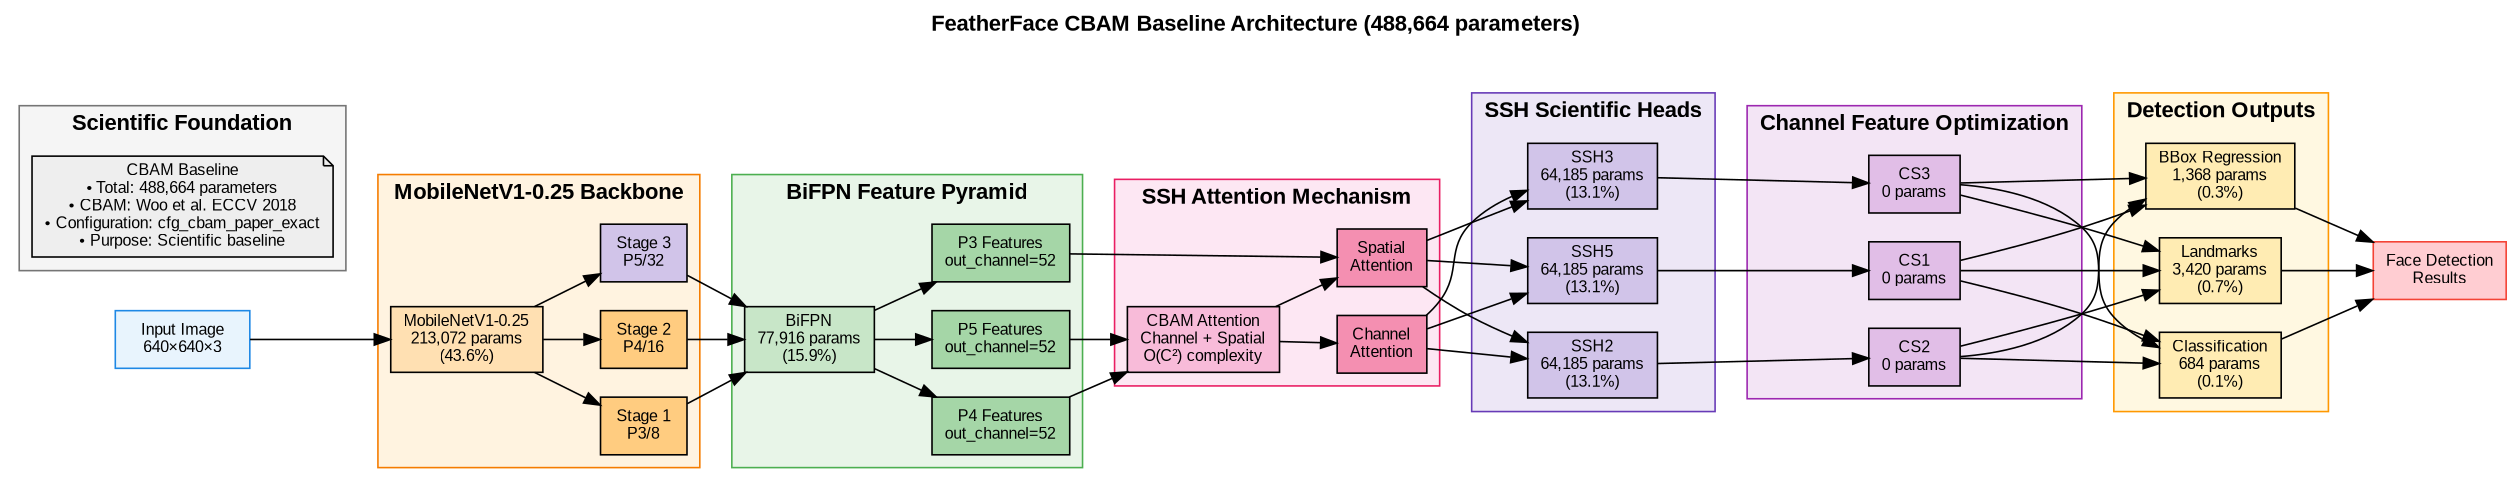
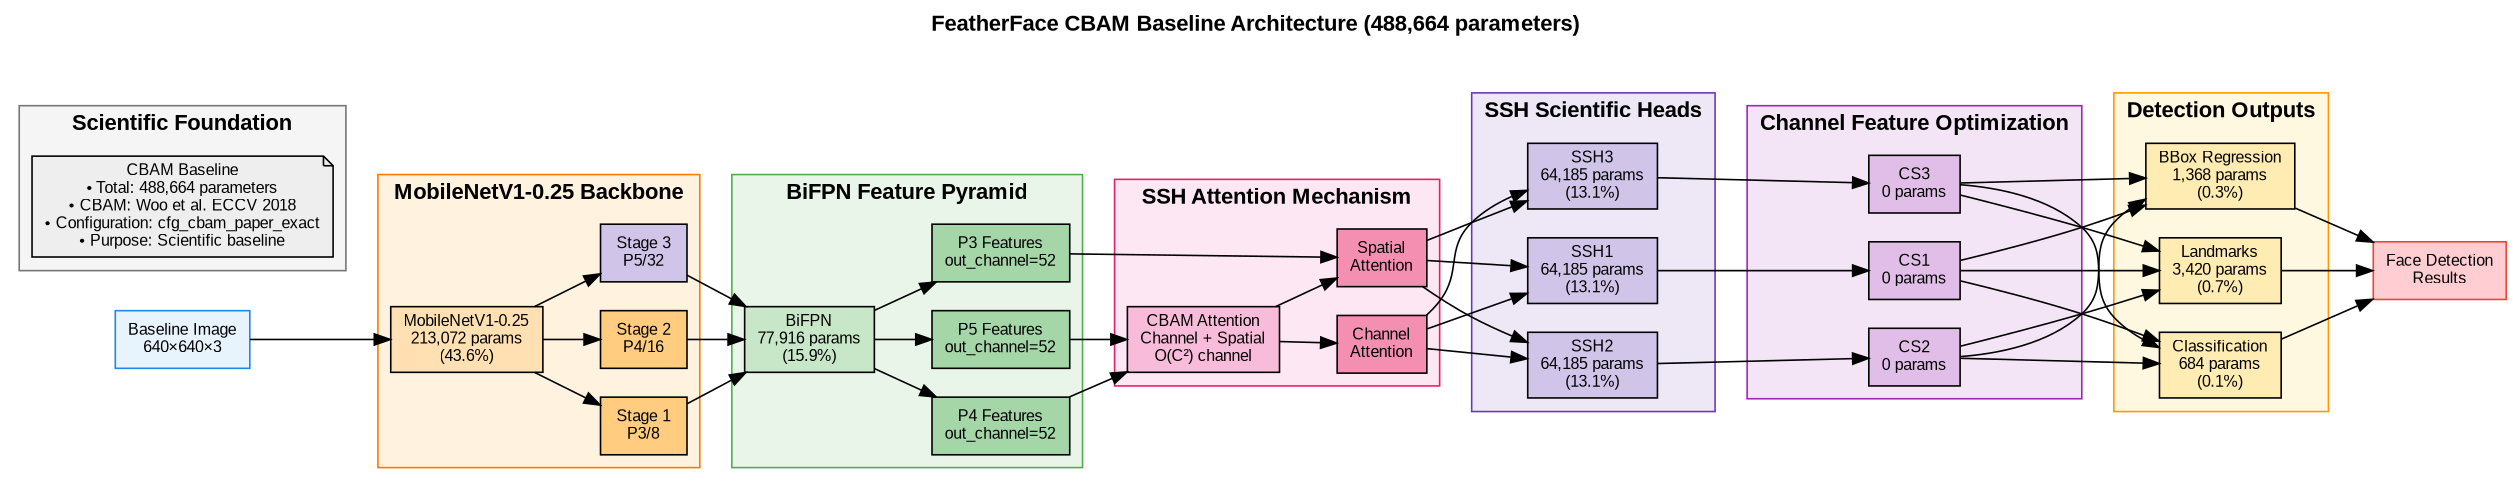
(1593, 271) -> (1593, 271)
(183, 339) -> (183, 339)
(1203, 339) -> (1203, 339)
